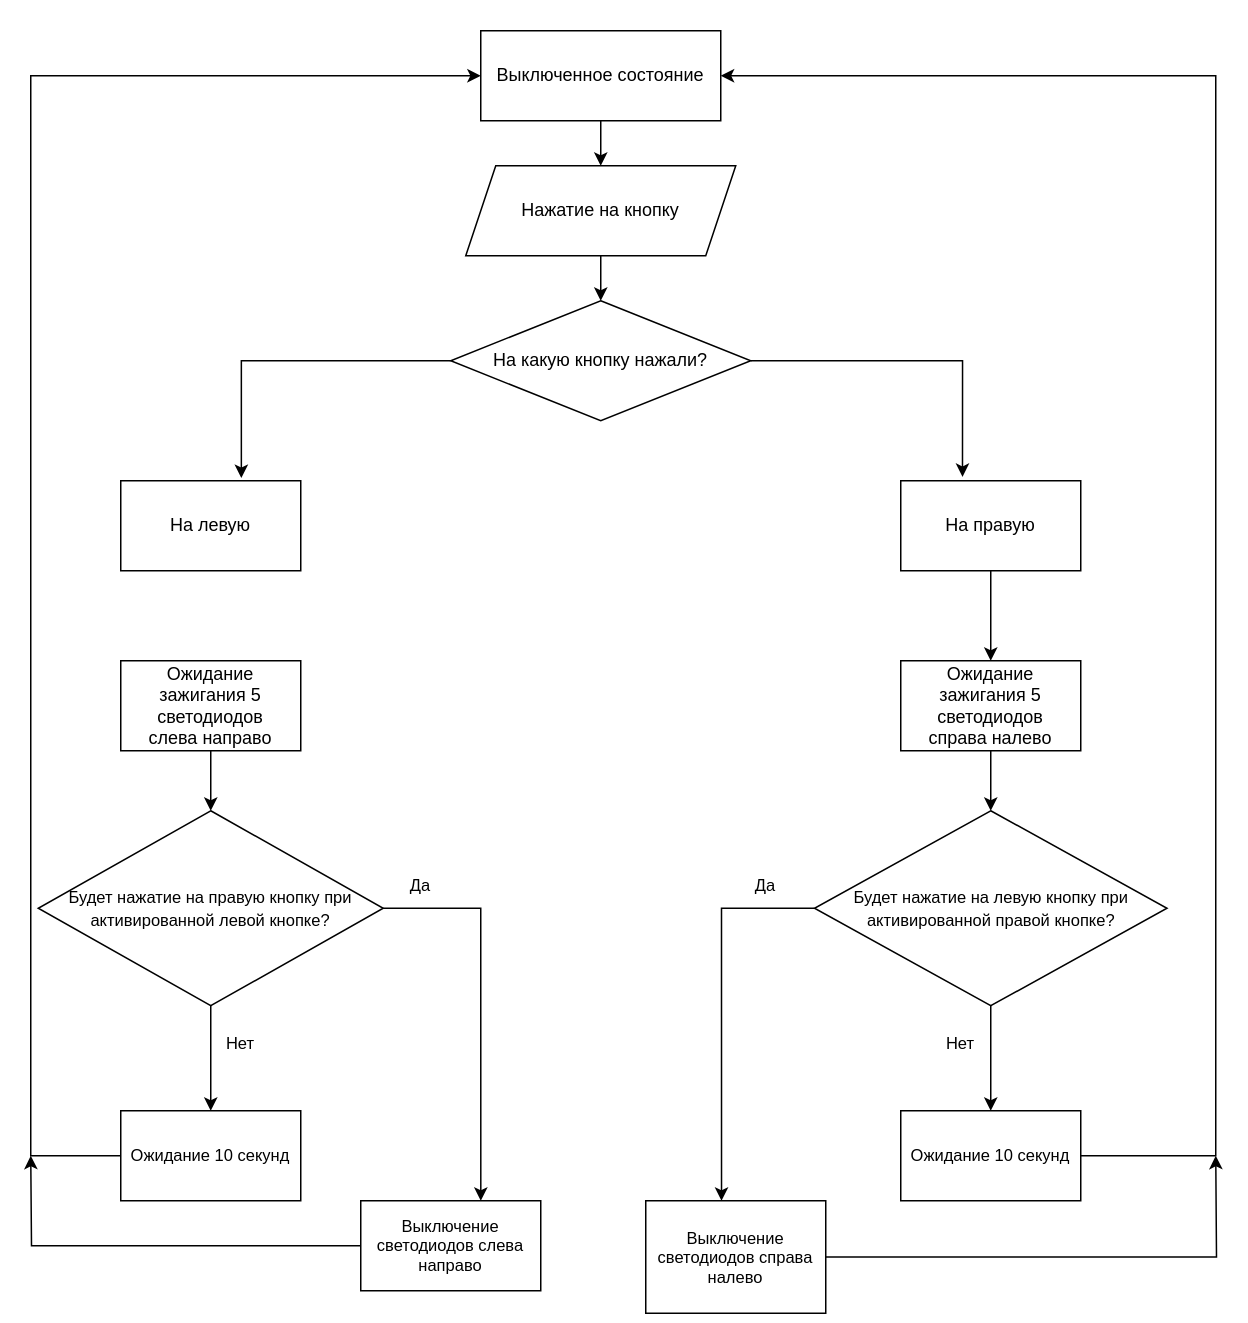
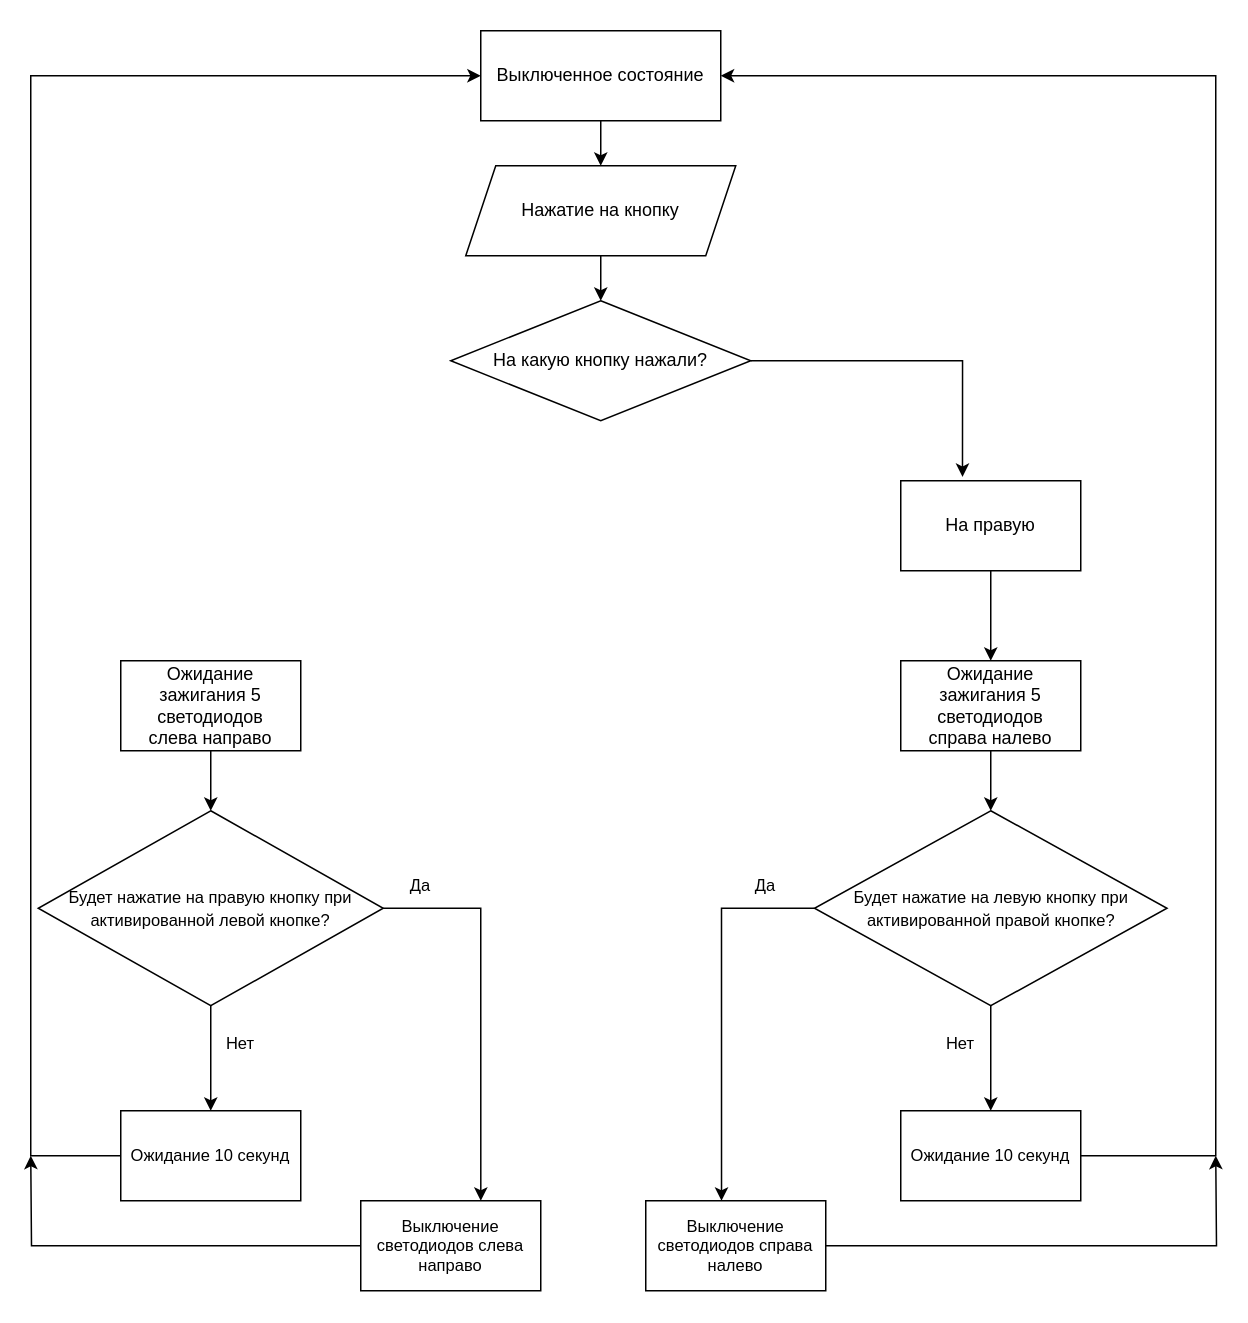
(292, 361) -> none
(211, 526) -> none
(736, 1257) -> (736, 1246)
